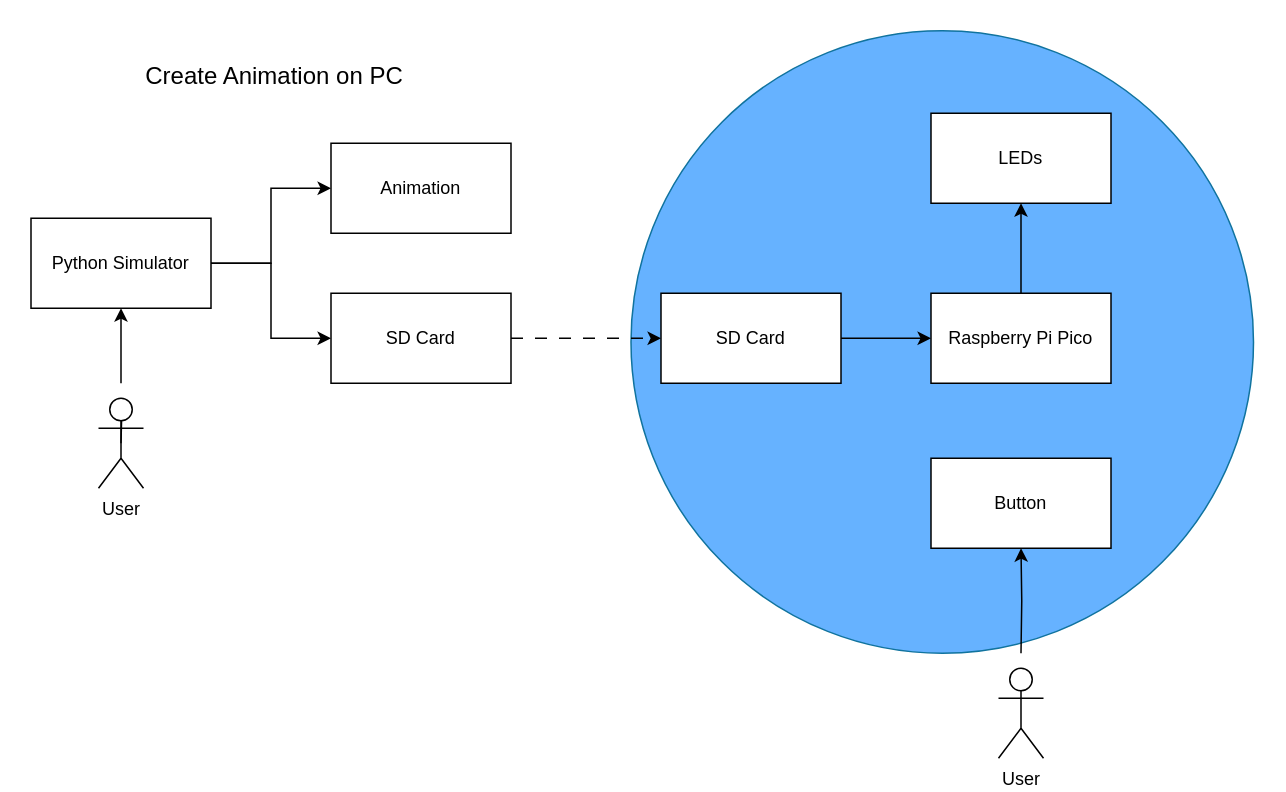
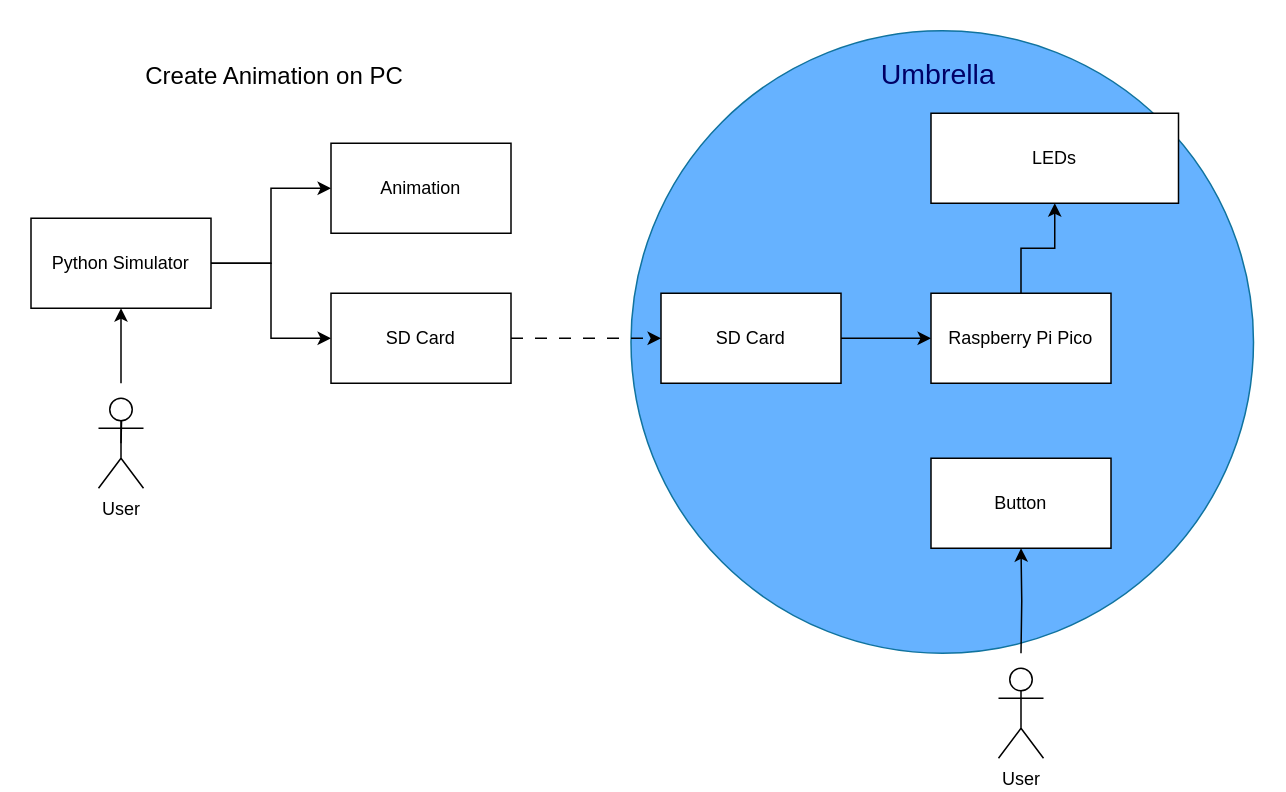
none -> (938, 76)
(1021, 158) -> (1055, 158)
